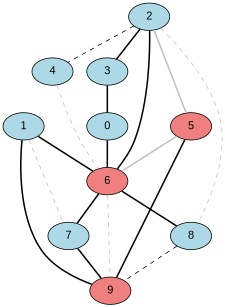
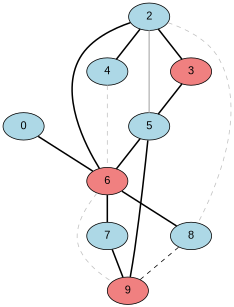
(101, 44) -> (128, 44)
(107, 72) -> (191, 72)
(107, 99) -> (170, 99)
(24, 126) -> none
(191, 126) -> (149, 126)
(149, 154) -> (128, 154)
